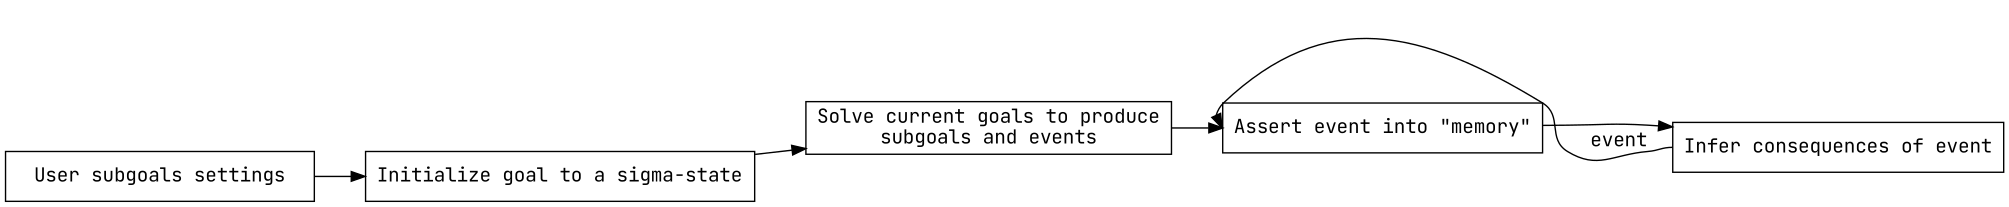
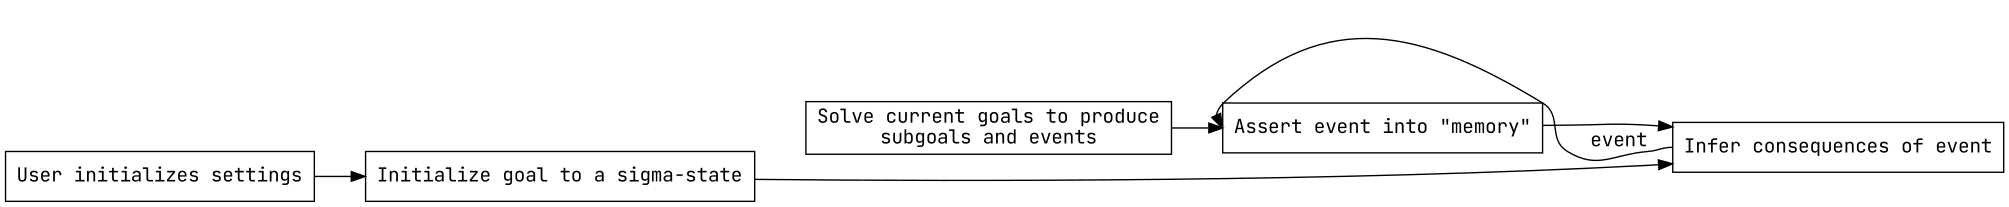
(774, 152) -> (1207, 179)
(160, 176) -> (160, 176)
